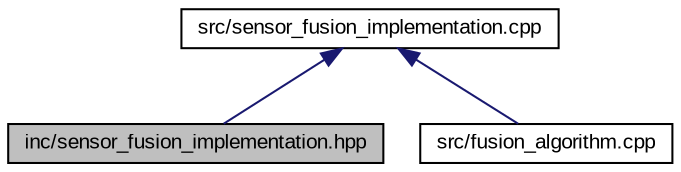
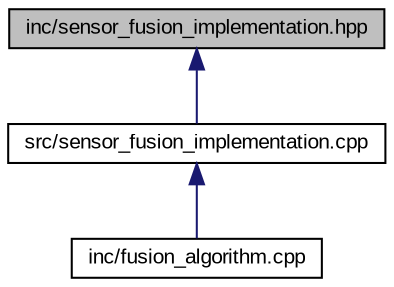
(274, 92) -> (197, 97)
(546, 144) -> (197, 258)
